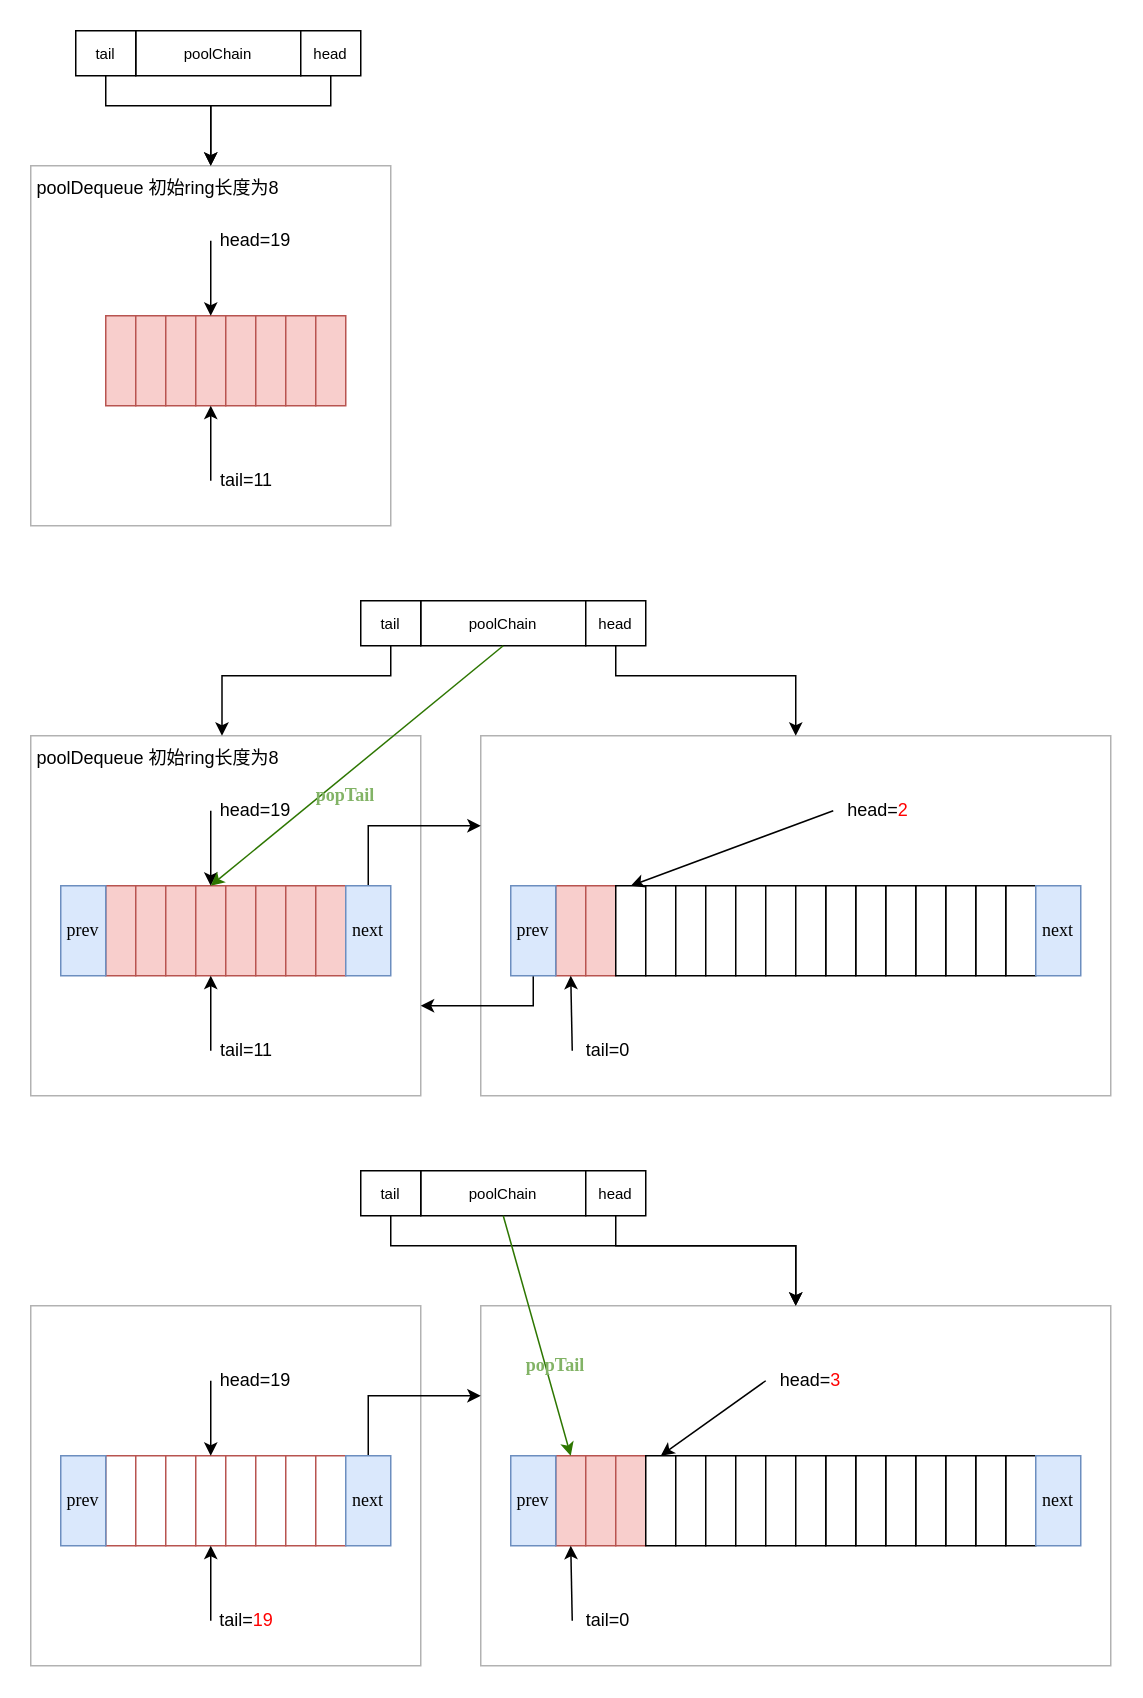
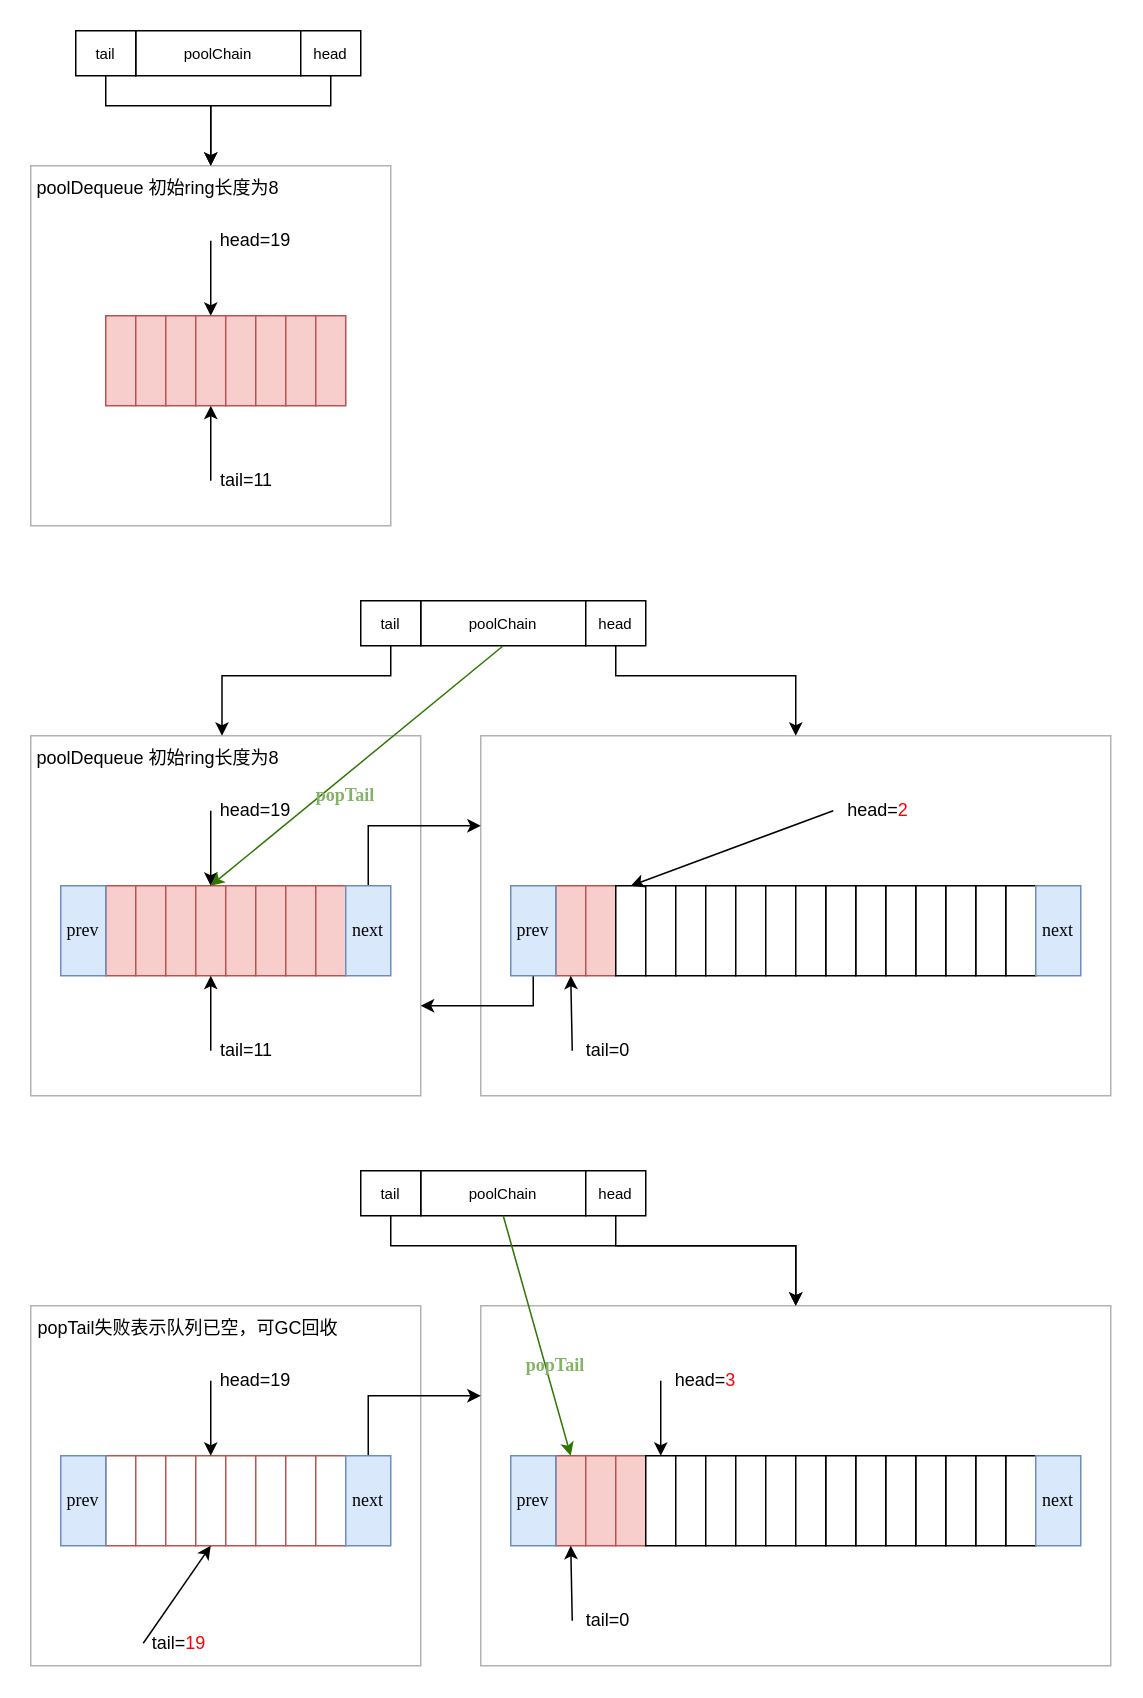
none -> (188, 1328)
(811, 1381) -> (706, 1381)
(247, 1621) -> (179, 1643)
